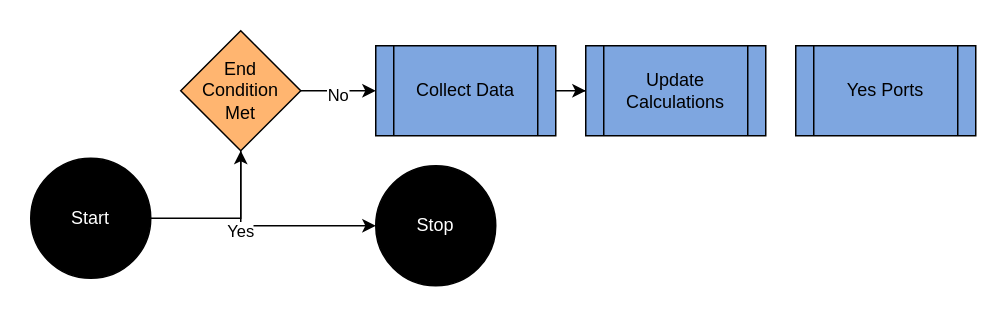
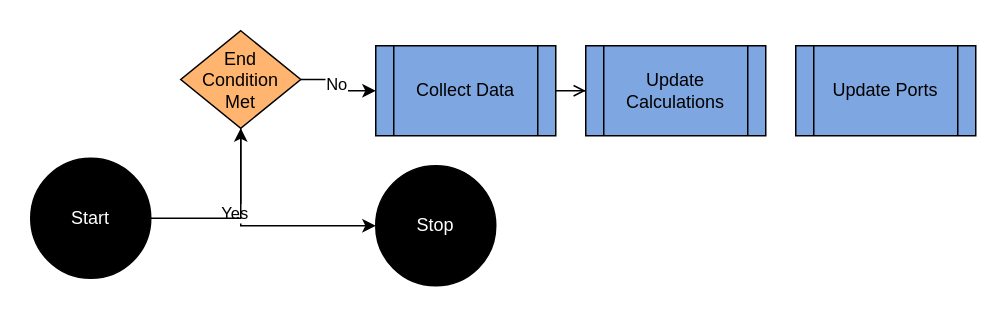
(241, 91) -> (241, 80)
(574, 91) -> (576, 91)
(886, 91) -> (886, 91)
